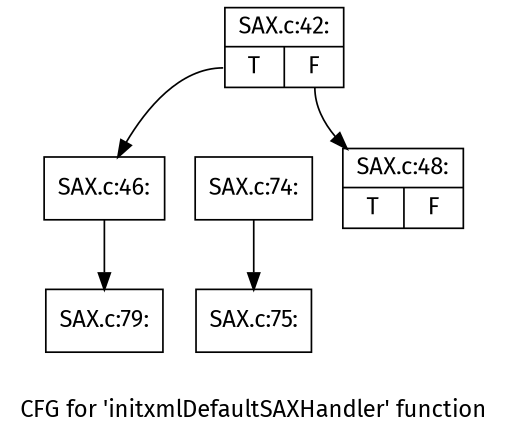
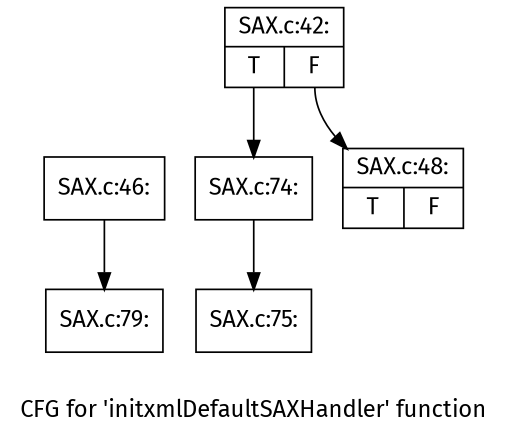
(166, 93) -> (254, 114)
